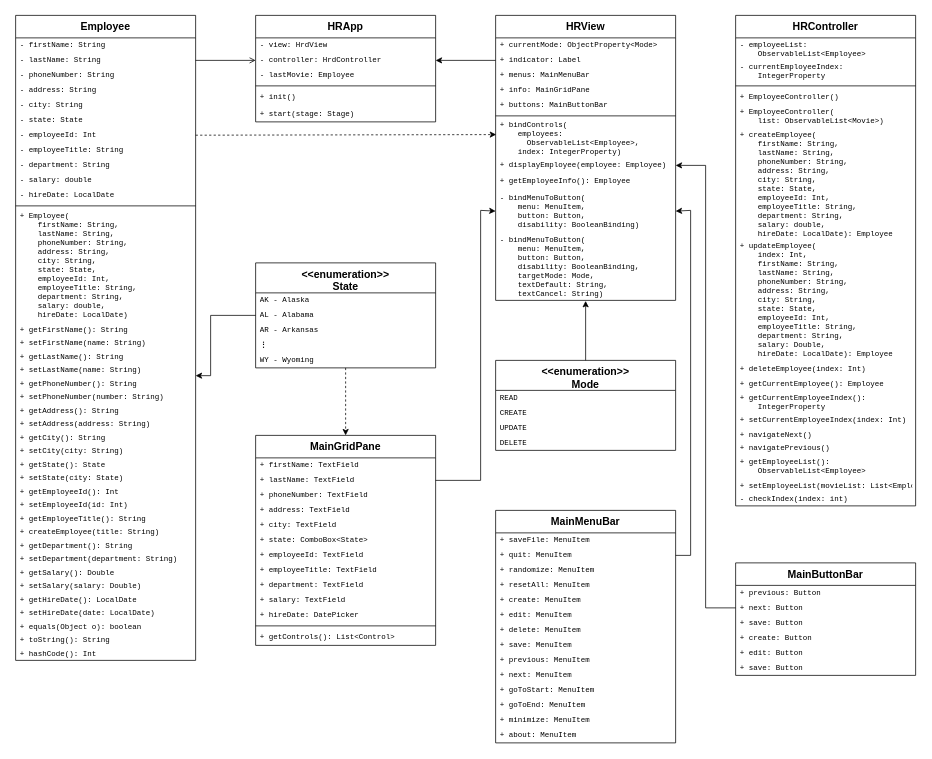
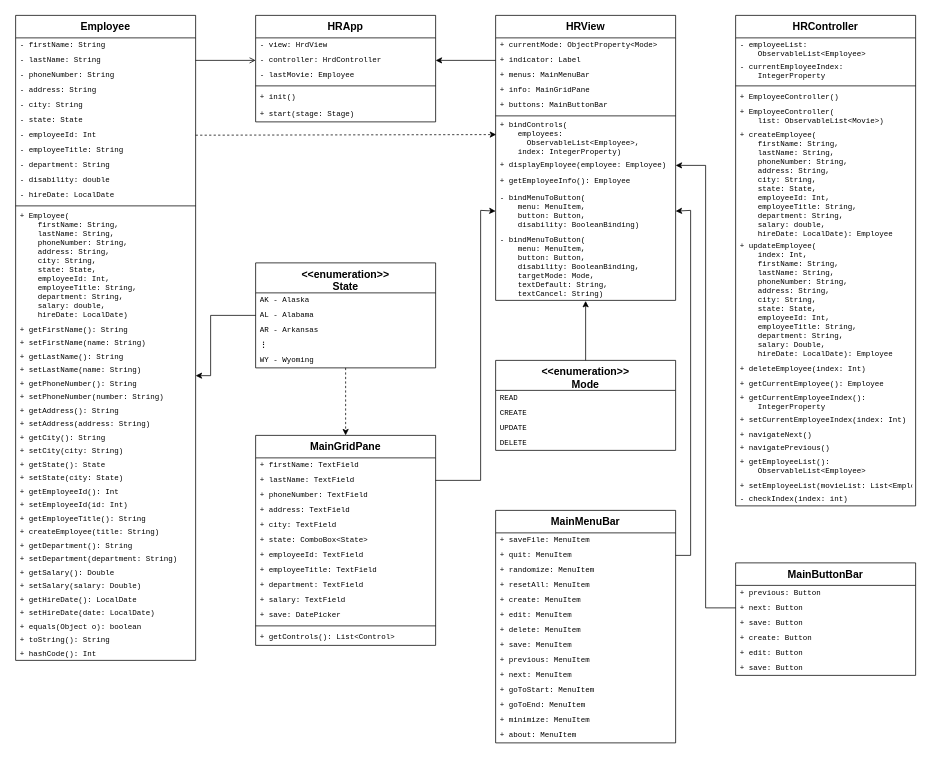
(49, 180) -> (54, 180)
(301, 615) -> (294, 615)
